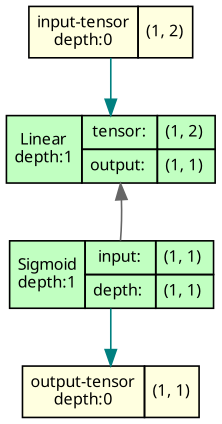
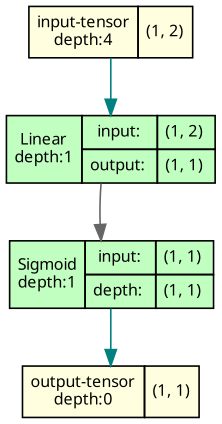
(83, 40) -> (83, 40)
(120, 132) -> (120, 132)
(122, 220) -> (100, 204)
